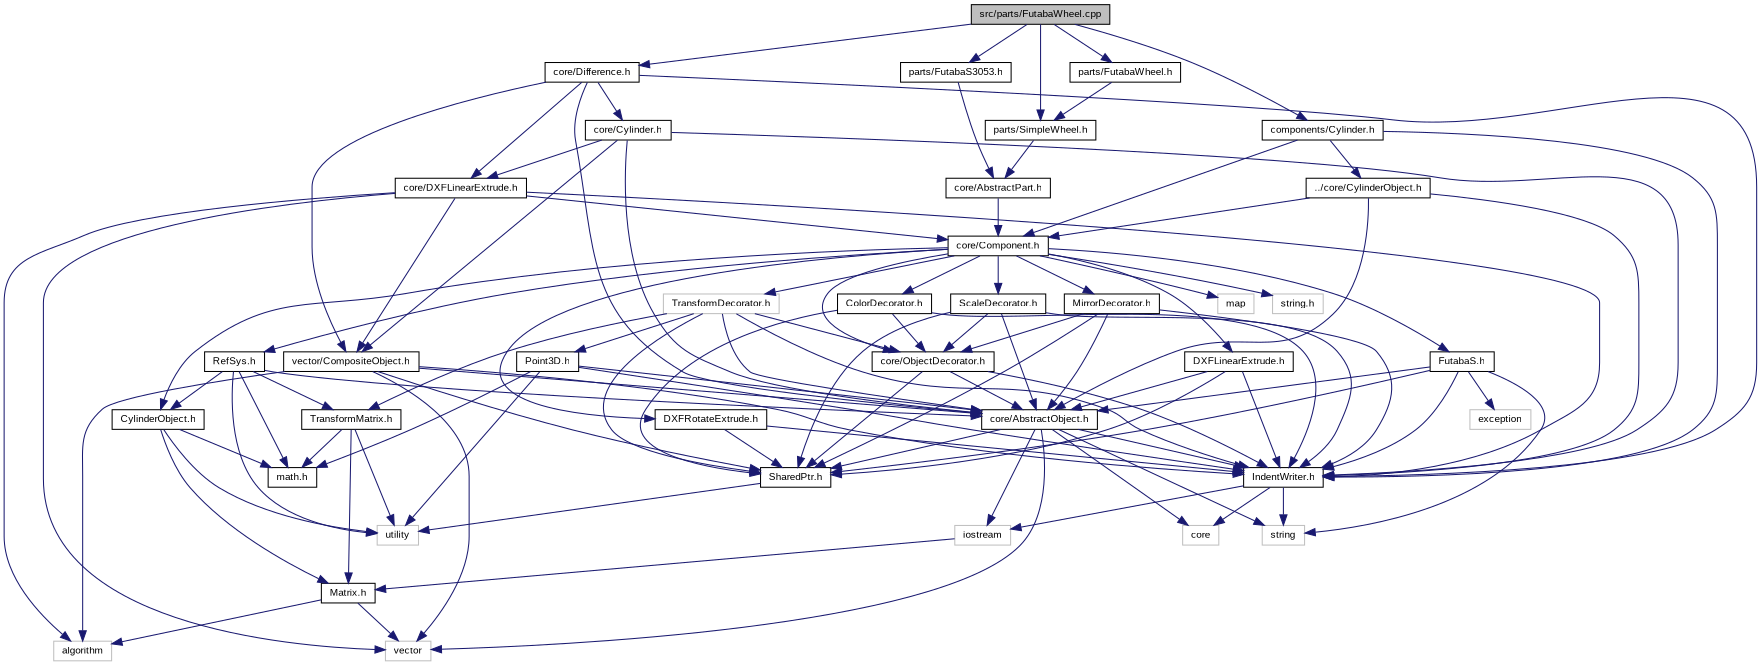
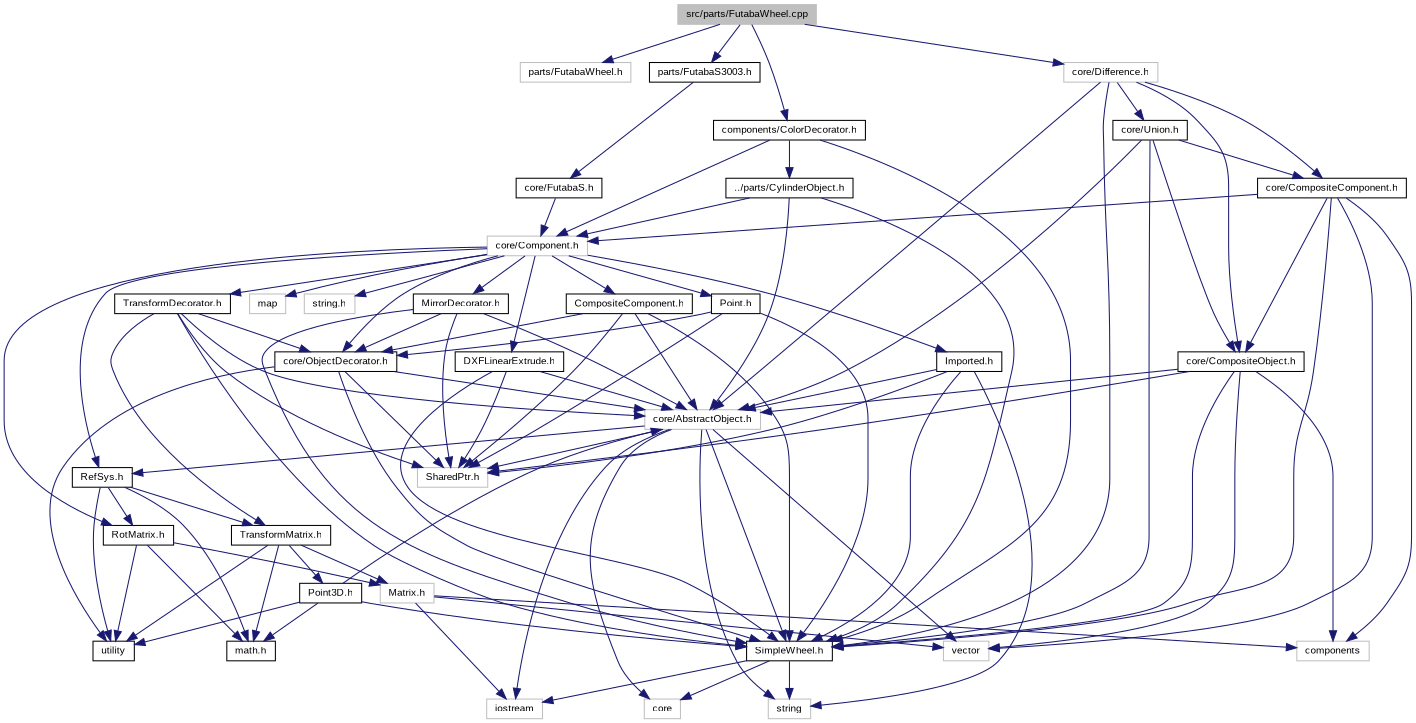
(1041, 14) -> (747, 14)
(592, 72) -> (1111, 72)
(956, 72) -> (705, 72)
(1125, 72) -> (576, 72)
(628, 130) -> (1150, 130)
(1041, 130) -> none
(1323, 130) -> (789, 130)
(461, 188) -> (1332, 188)
(998, 188) -> (559, 188)
(1368, 188) -> (789, 188)
(998, 246) -> (537, 246)
(721, 304) -> (173, 304)
(885, 304) -> (736, 304)
(998, 304) -> (629, 304)
(642, 330) -> (302, 560)
(351, 362) -> (1241, 362)
(1462, 362) -> (969, 362)
(617, 399) -> (394, 449)
(158, 420) -> (138, 535)
(711, 420) -> none
(1040, 420) -> (703, 420)
(1500, 420) -> none
(796, 477) -> (453, 477)
(1283, 477) -> (789, 651)
(595, 507) -> (83, 444)
(398, 535) -> (114, 651)
(670, 564) -> (457, 647)
(348, 593) -> (407, 593)
(83, 651) -> (1333, 651)
